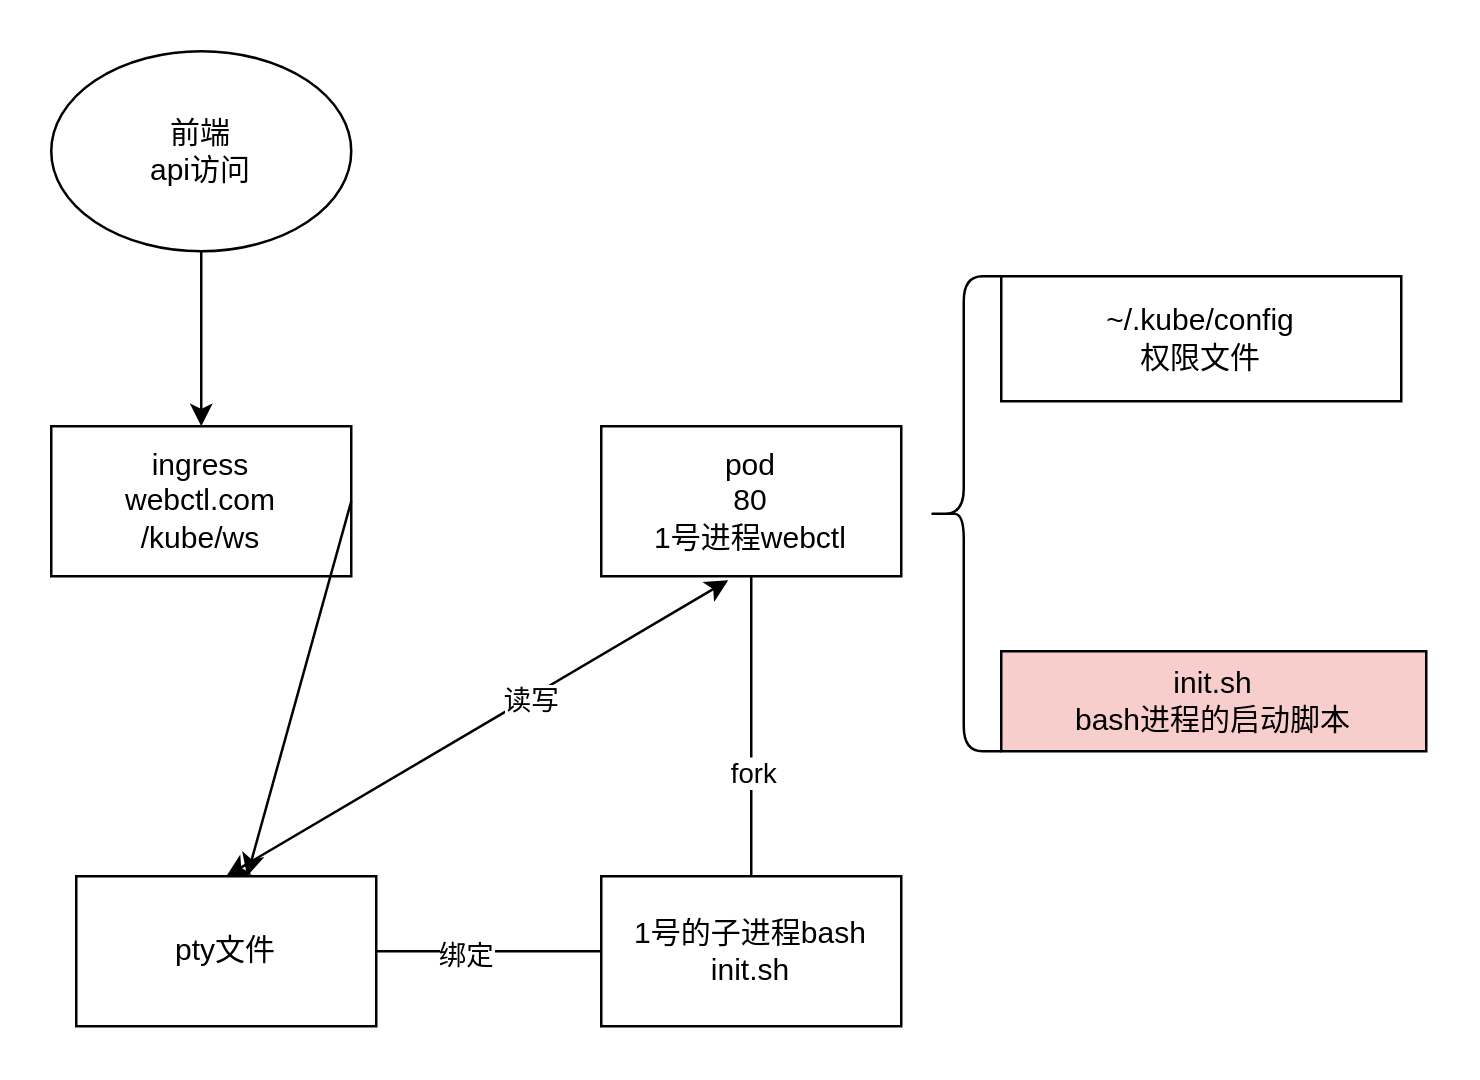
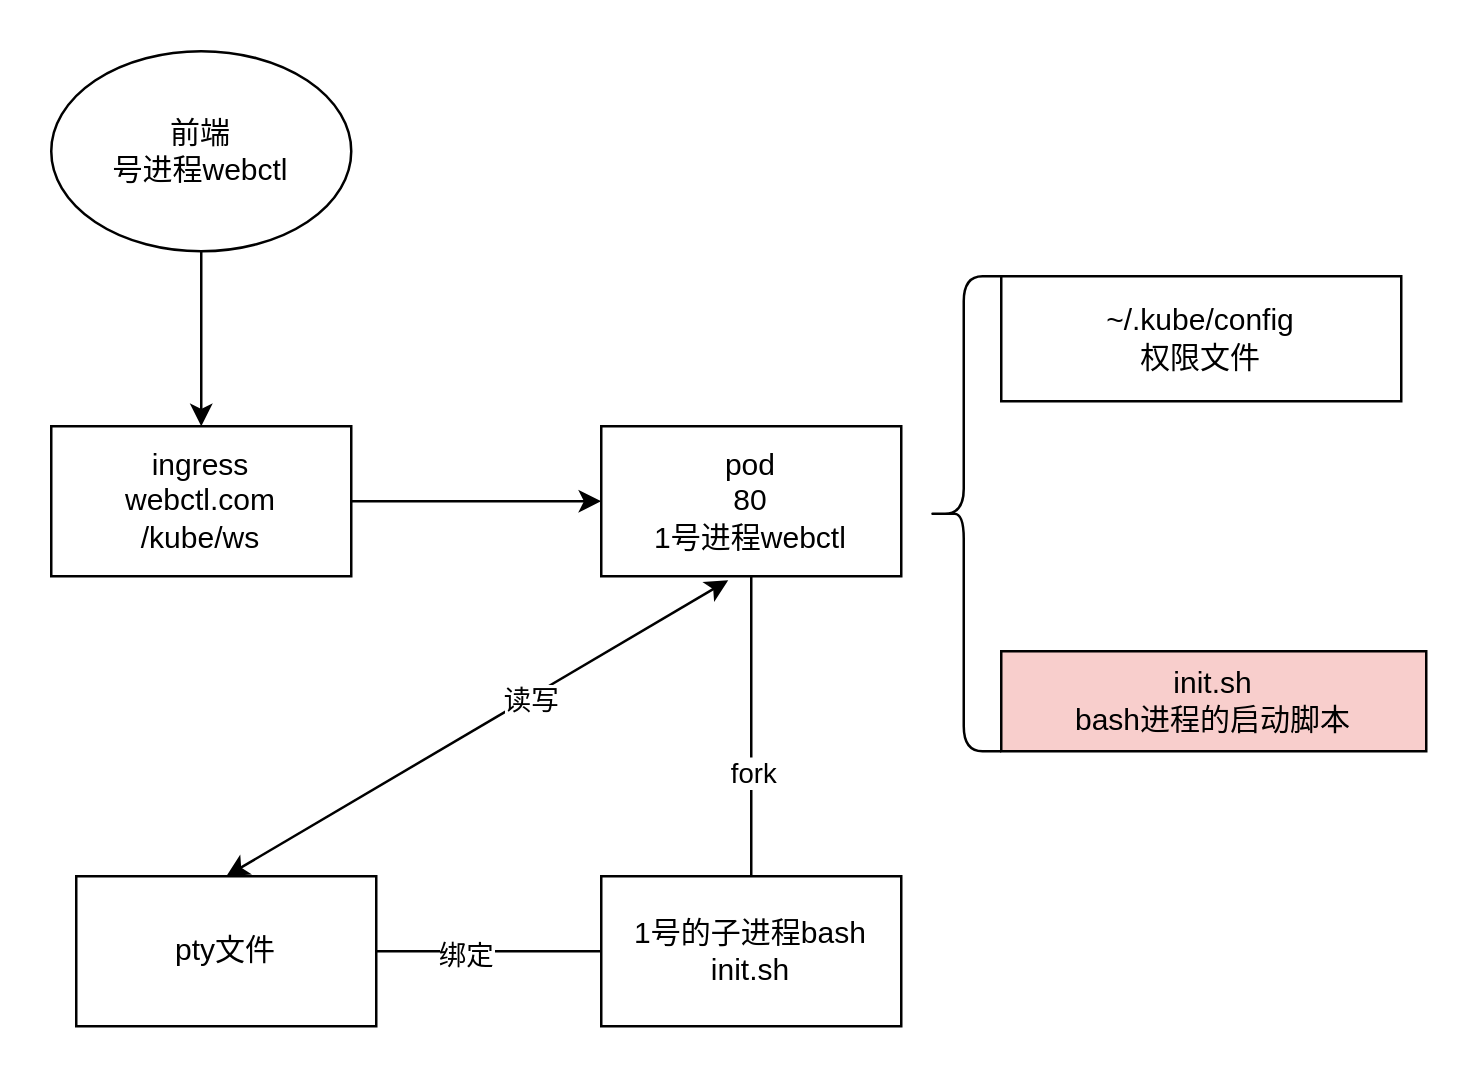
(201, 151) -> (201, 151)
(302, 678) -> (468, 501)
